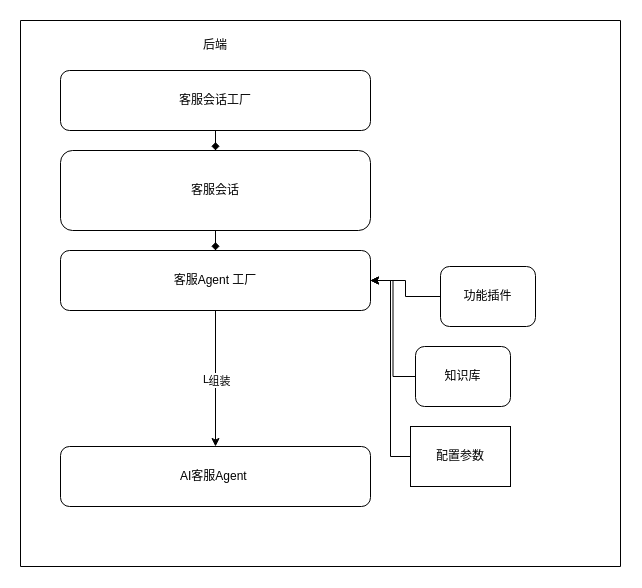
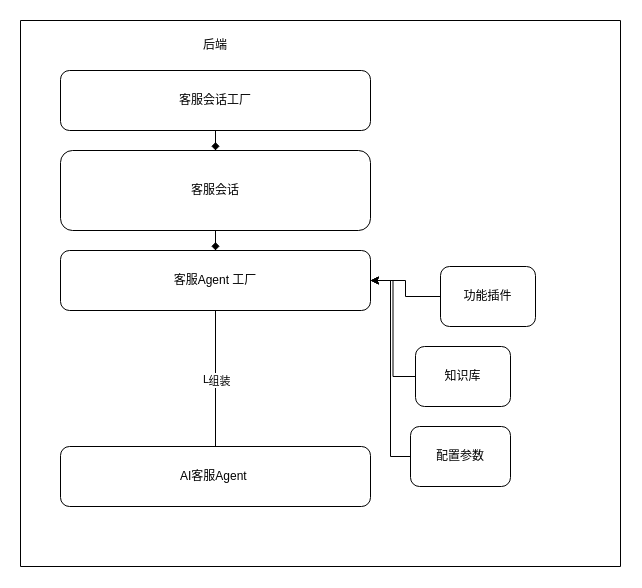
(216, 438) -> (216, 440)
(461, 457) -> (461, 457)
